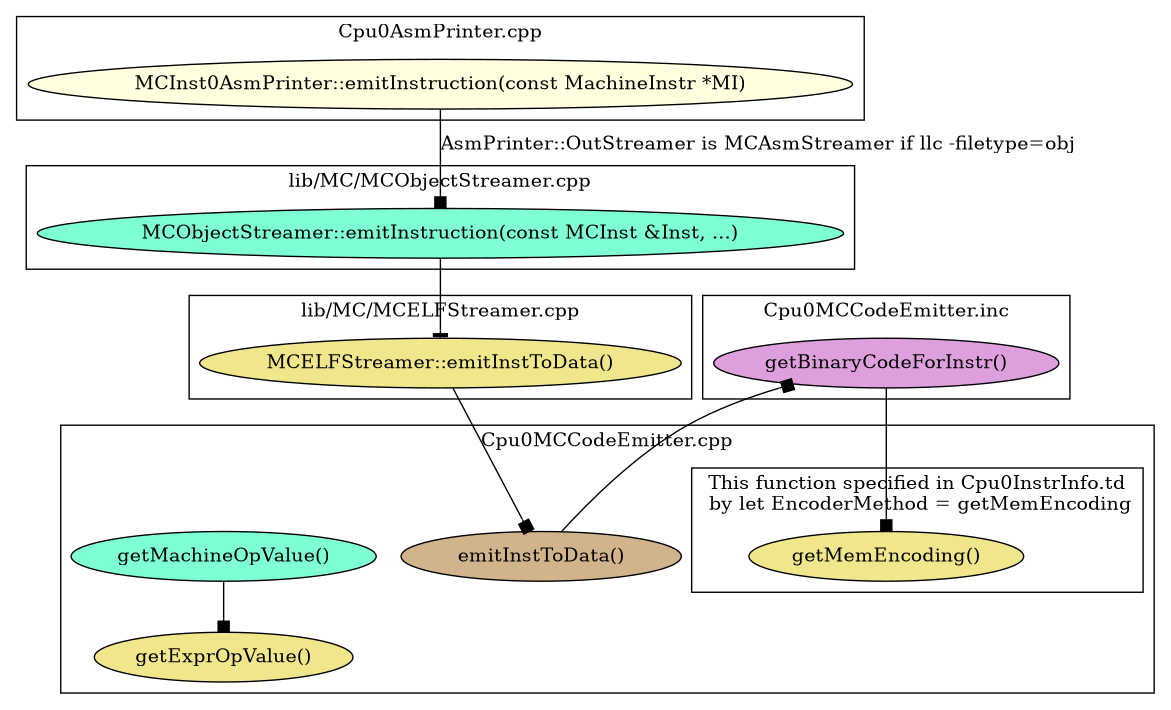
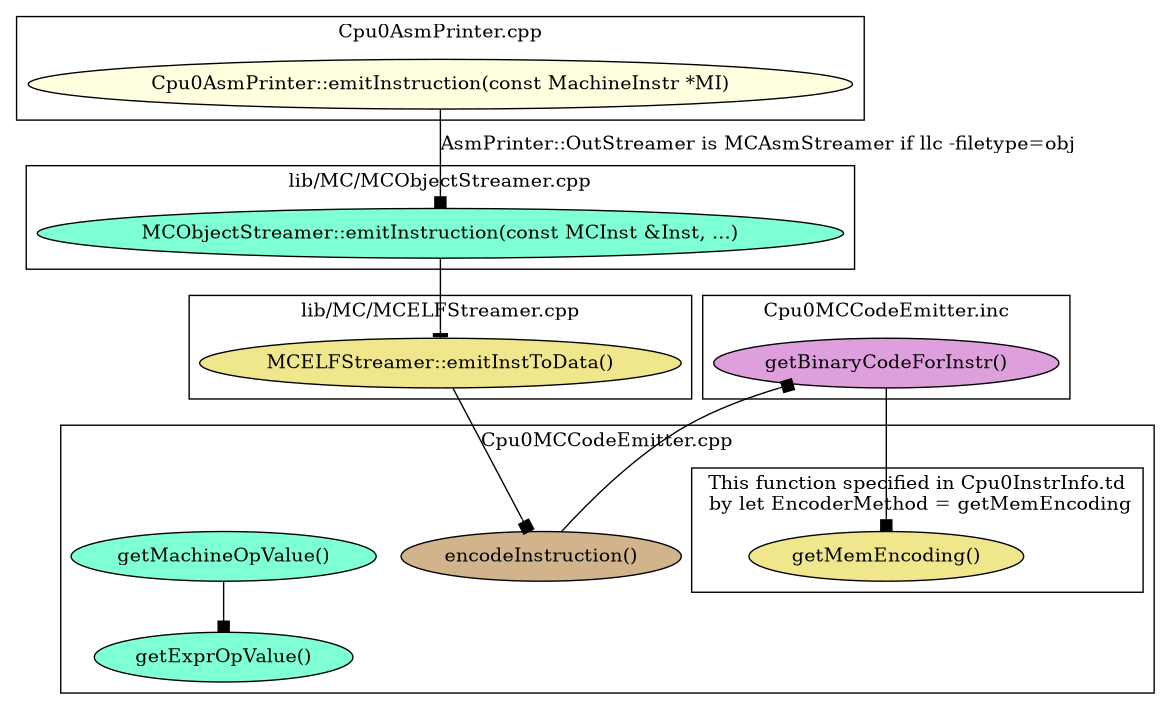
(440, 84) -> (440, 84)
(541, 556) -> (541, 556)
(224, 657) -> (224, 657)
